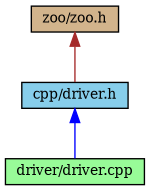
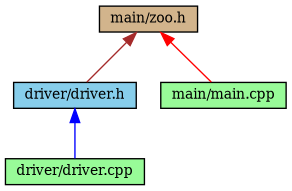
(75, 19) -> (149, 19)
(75, 95) -> (75, 95)
none -> (223, 95)
